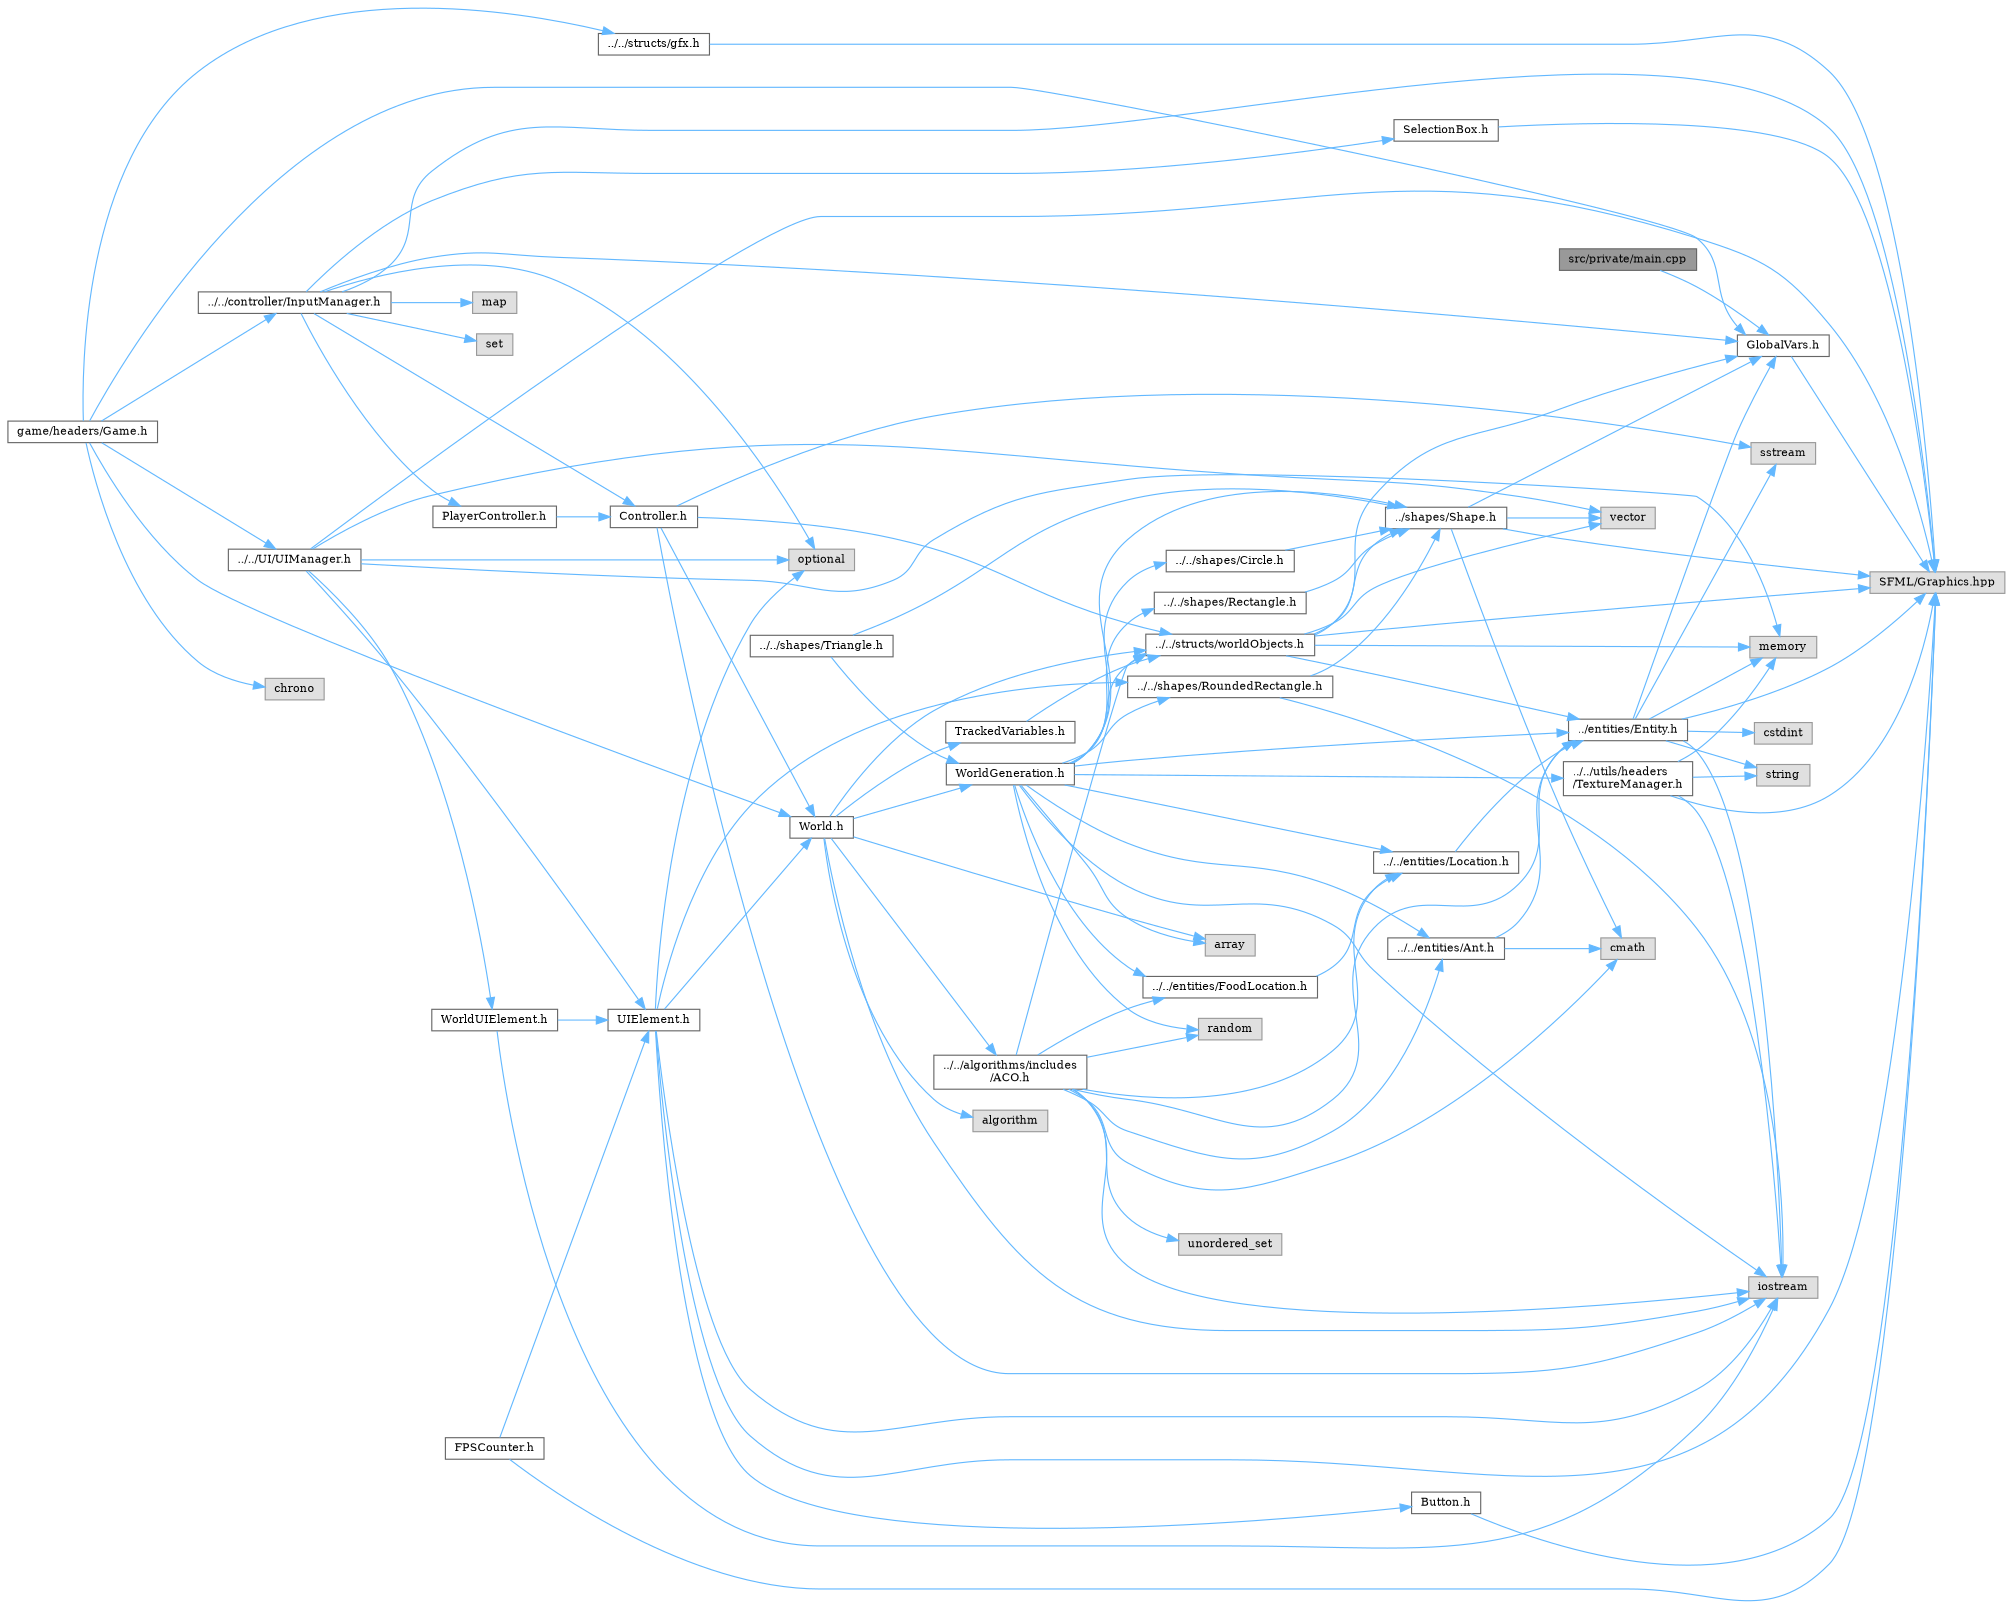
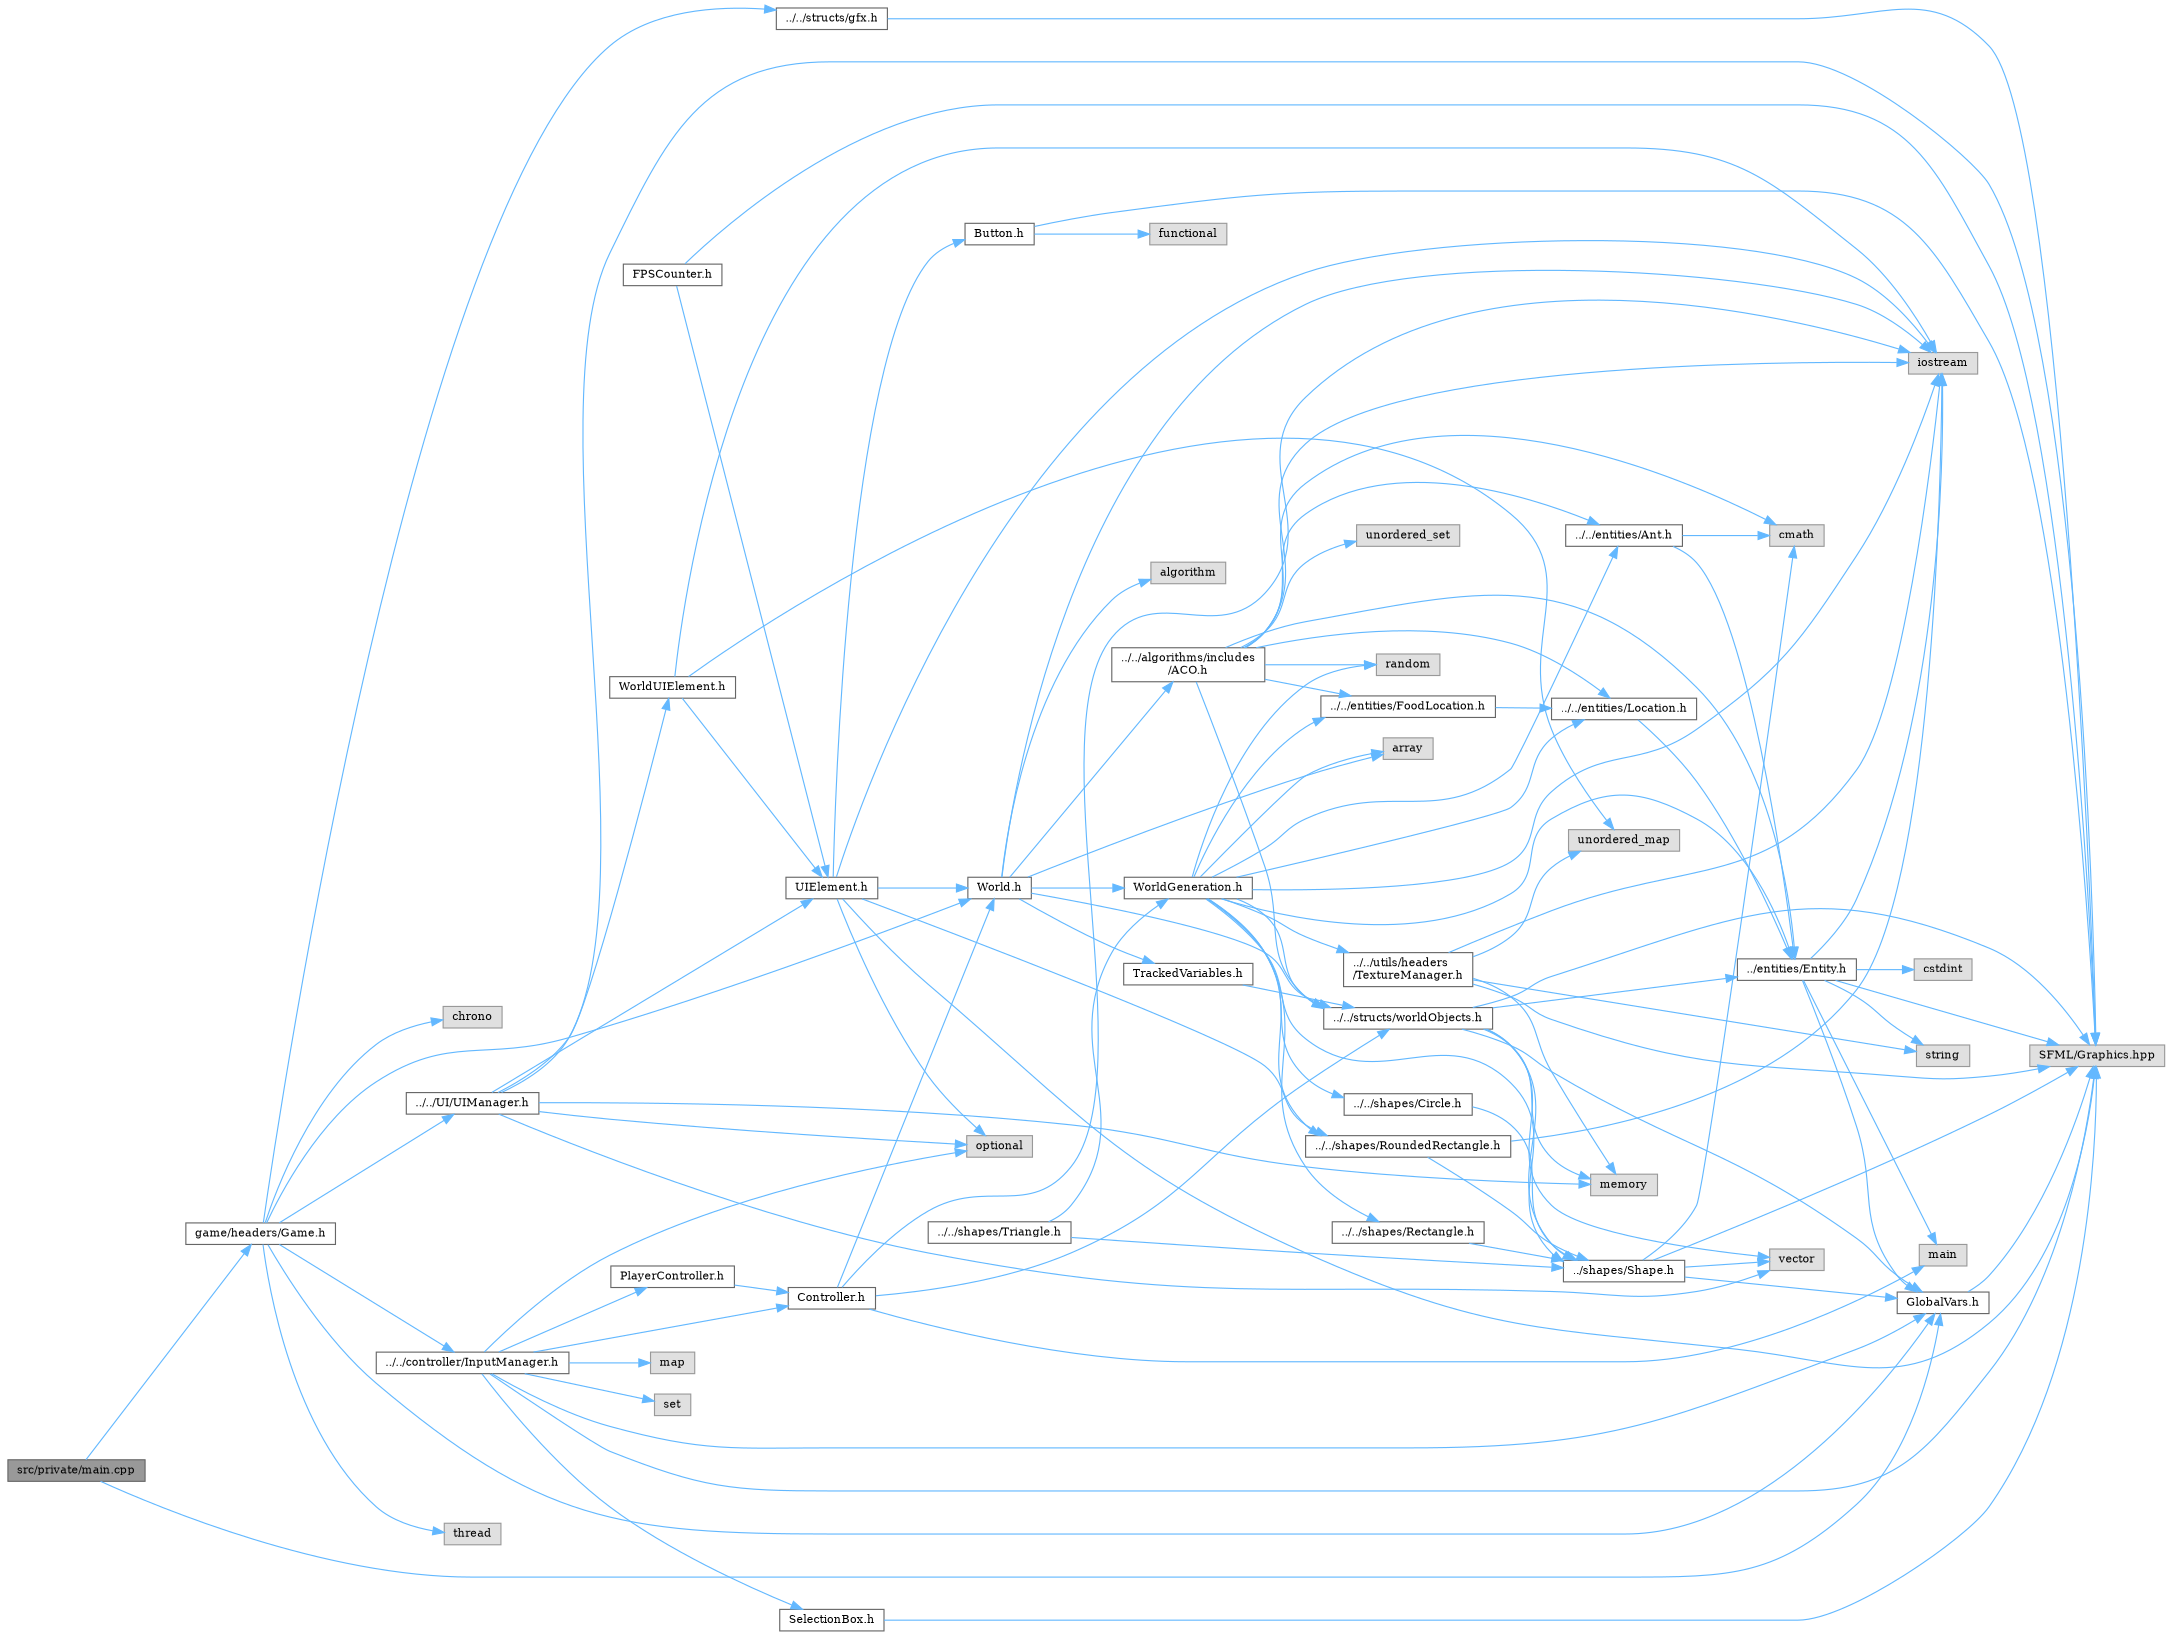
none -> (1188, 234)
(1783, 453) -> (1943, 1255)
(1701, 691) -> none
none -> (1624, 840)
none -> (165, 1357)
none -> (473, 1534)
